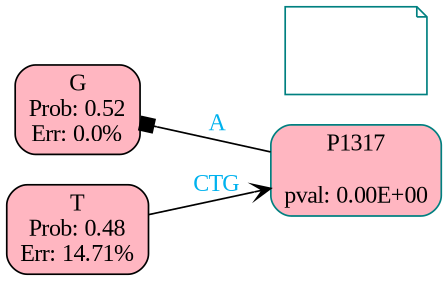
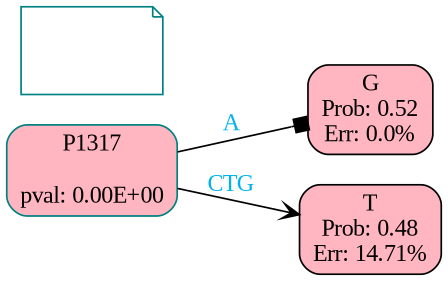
(201, 203) -> (230, 200)
